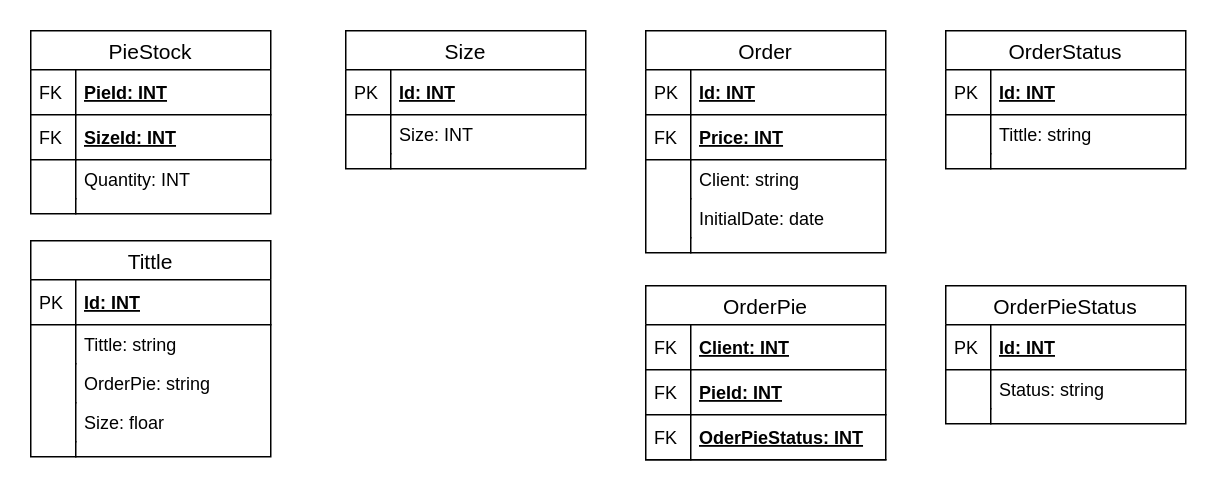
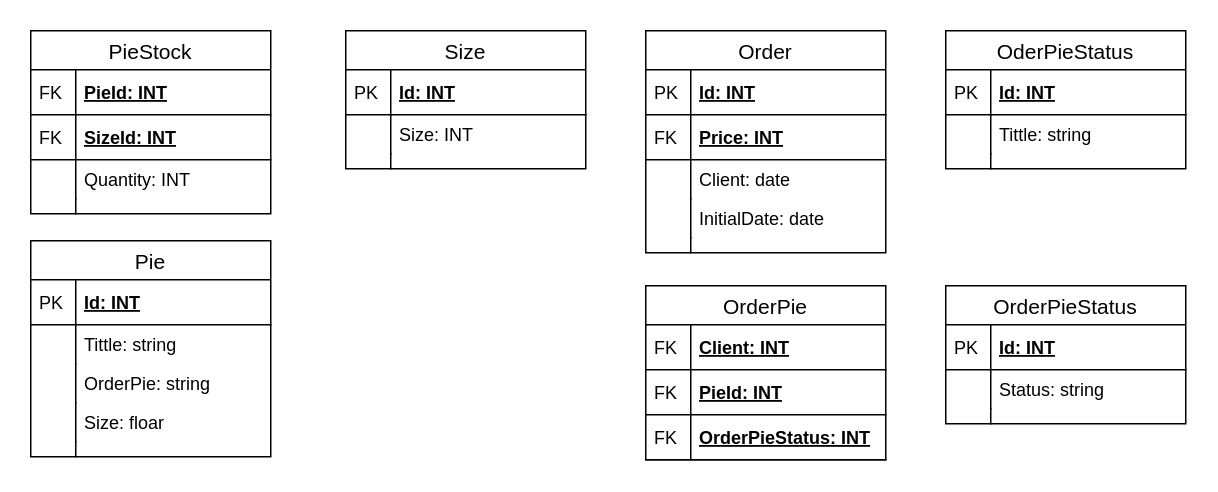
(1065, 52) -> (1065, 52)
(758, 180) -> (750, 180)
(150, 262) -> (150, 262)
(783, 438) -> (788, 438)
